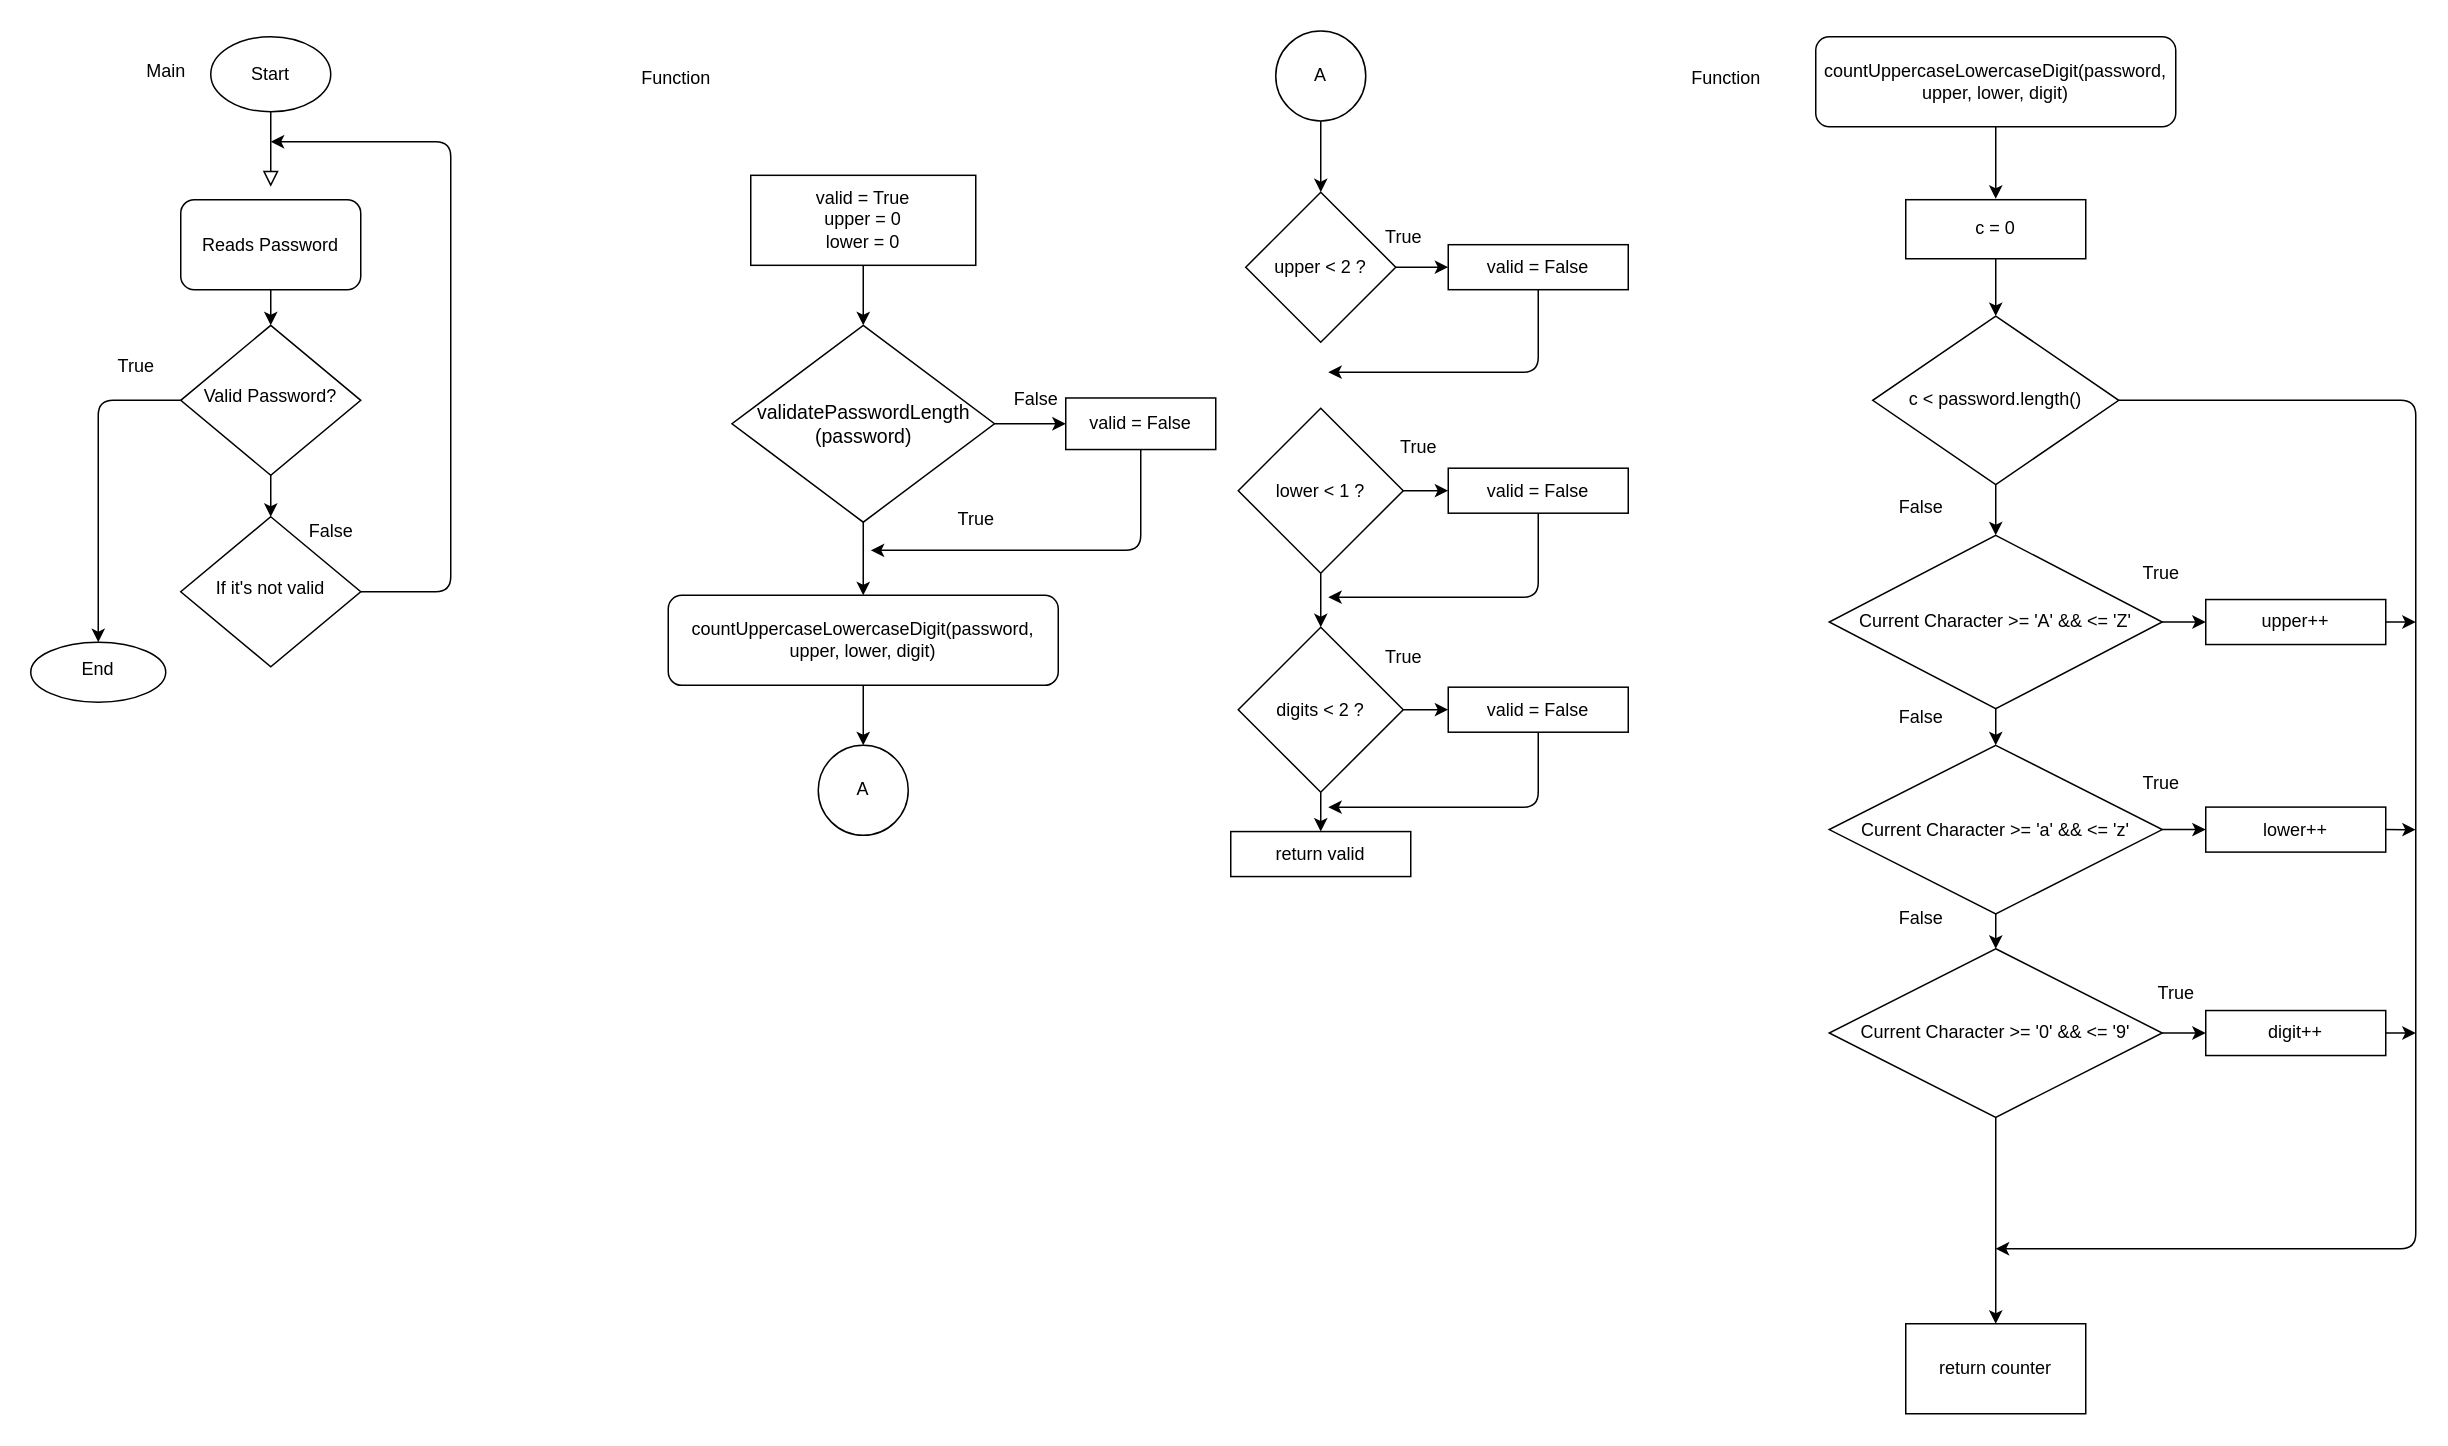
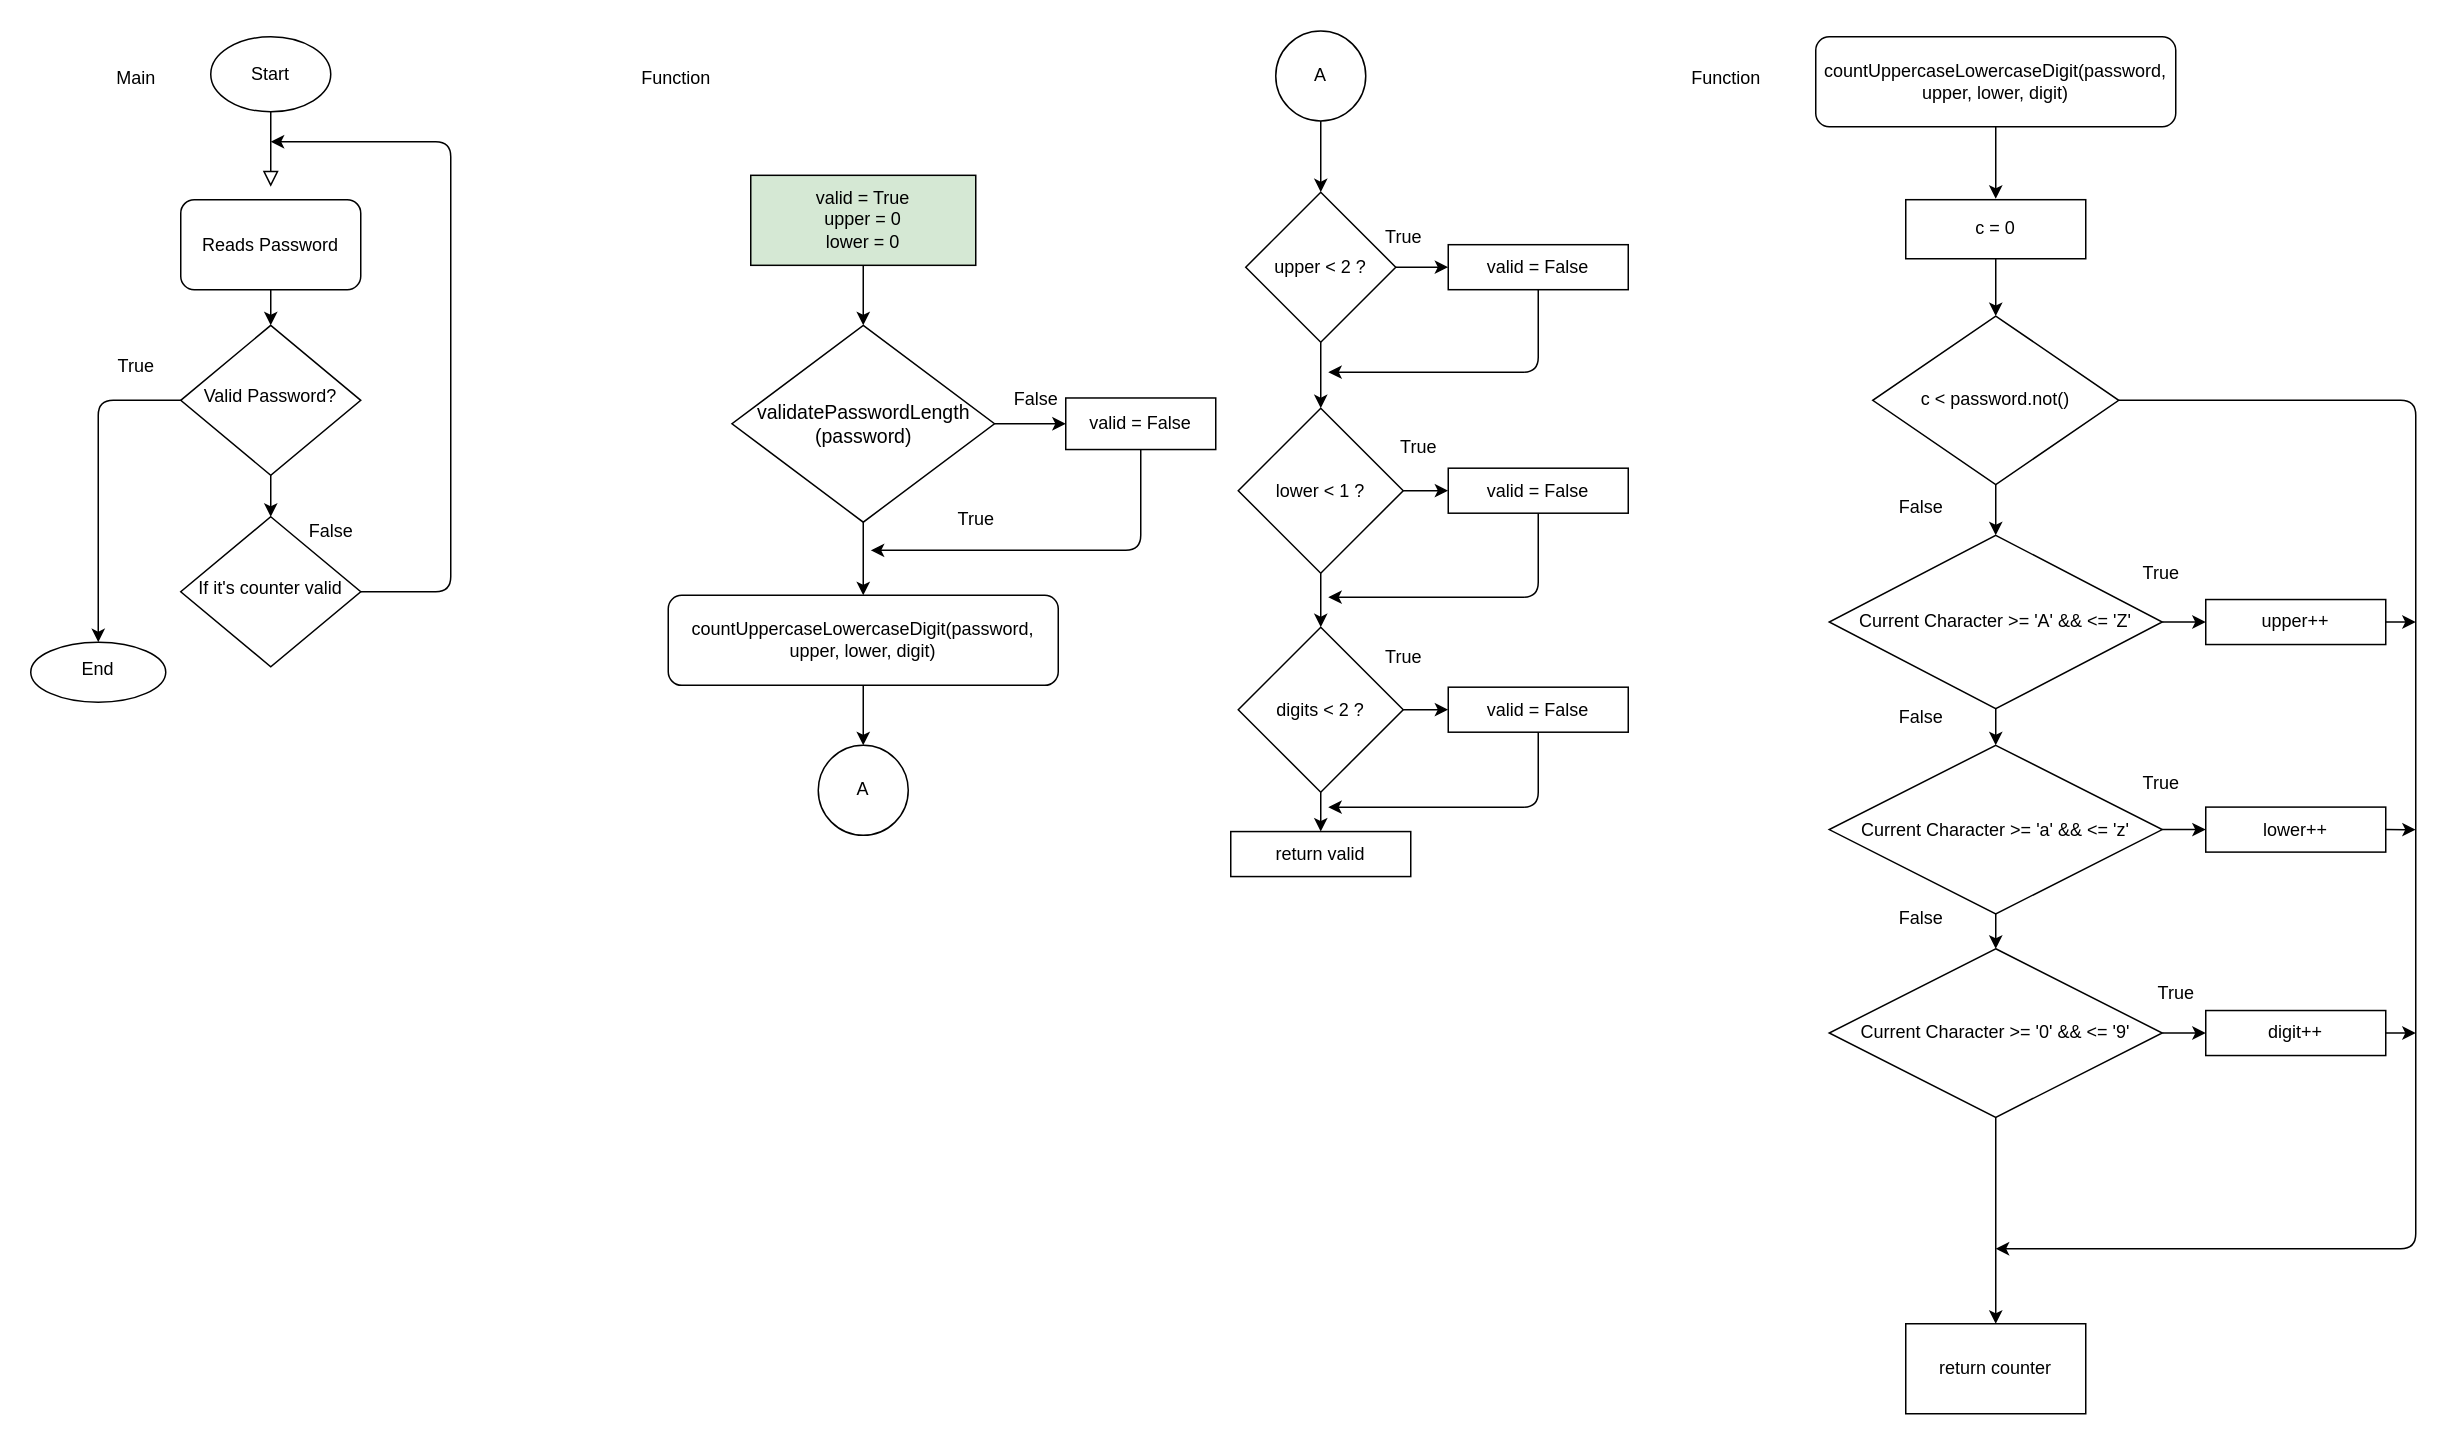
(166, 71) -> (136, 79)
(863, 220) -> (863, 220)
none -> (1321, 370)
(1996, 400) -> (1996, 400)
(271, 589) -> (271, 589)
